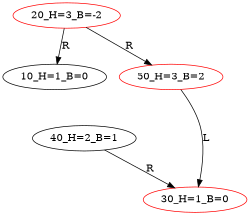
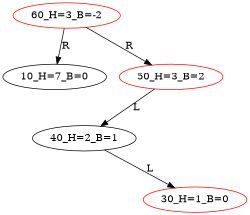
(67, 16) -> (67, 16)
(55, 77) -> (55, 77)
(202, 132) -> (131, 106)
(150, 169) -> (150, 169)
